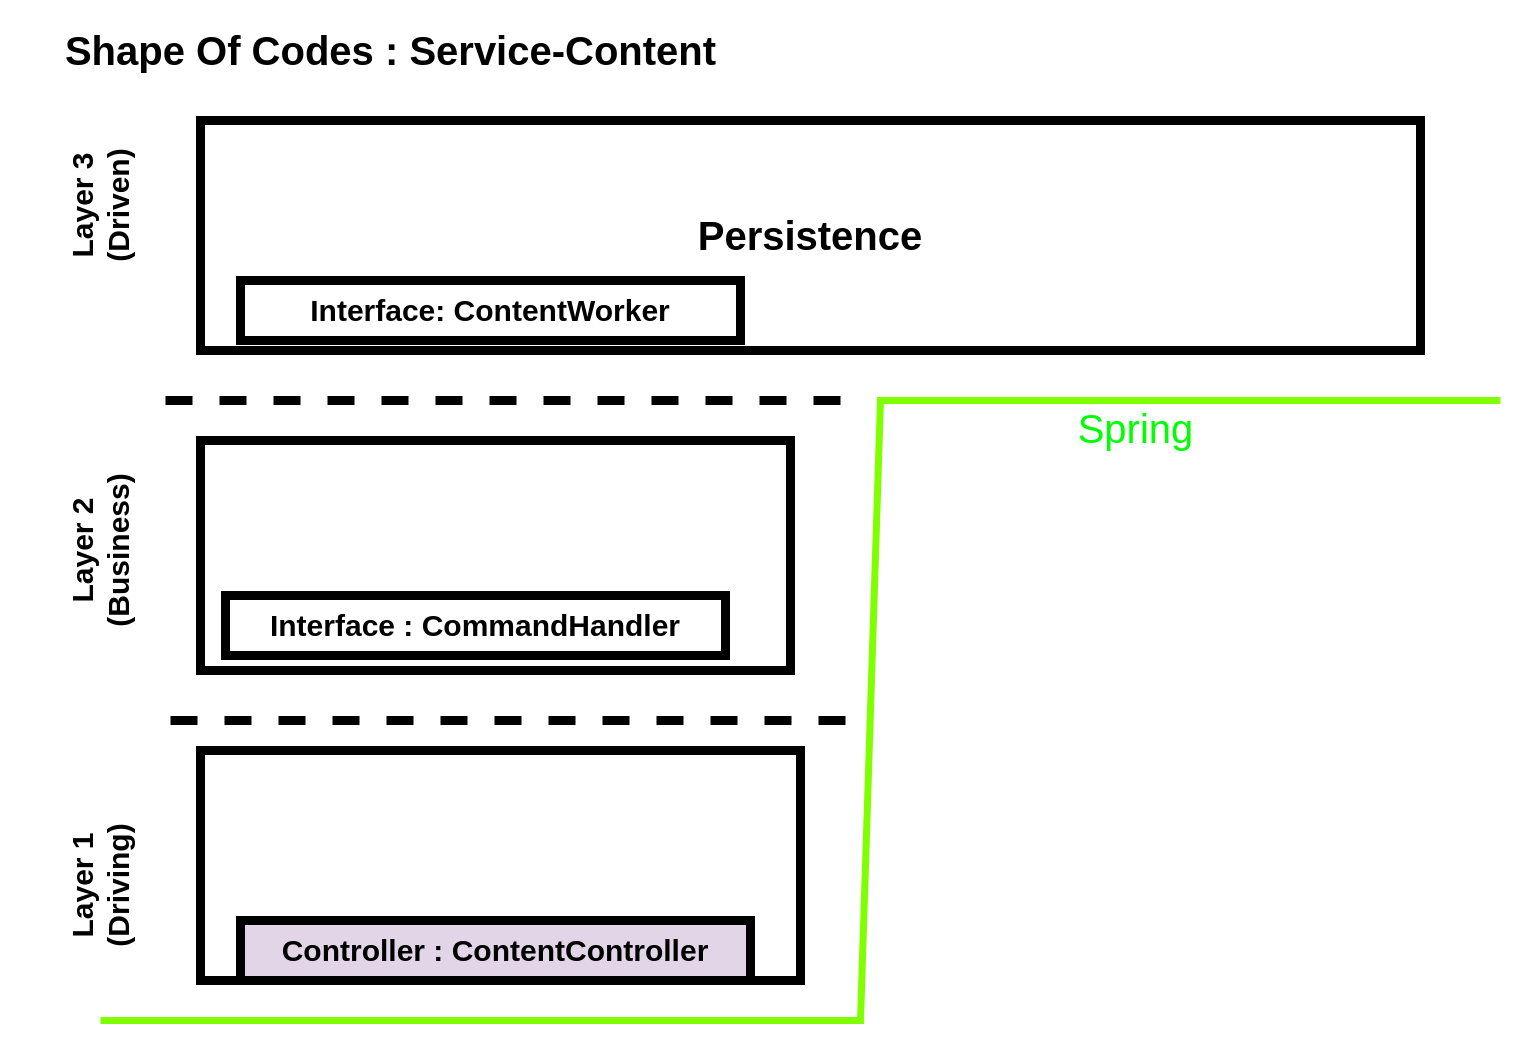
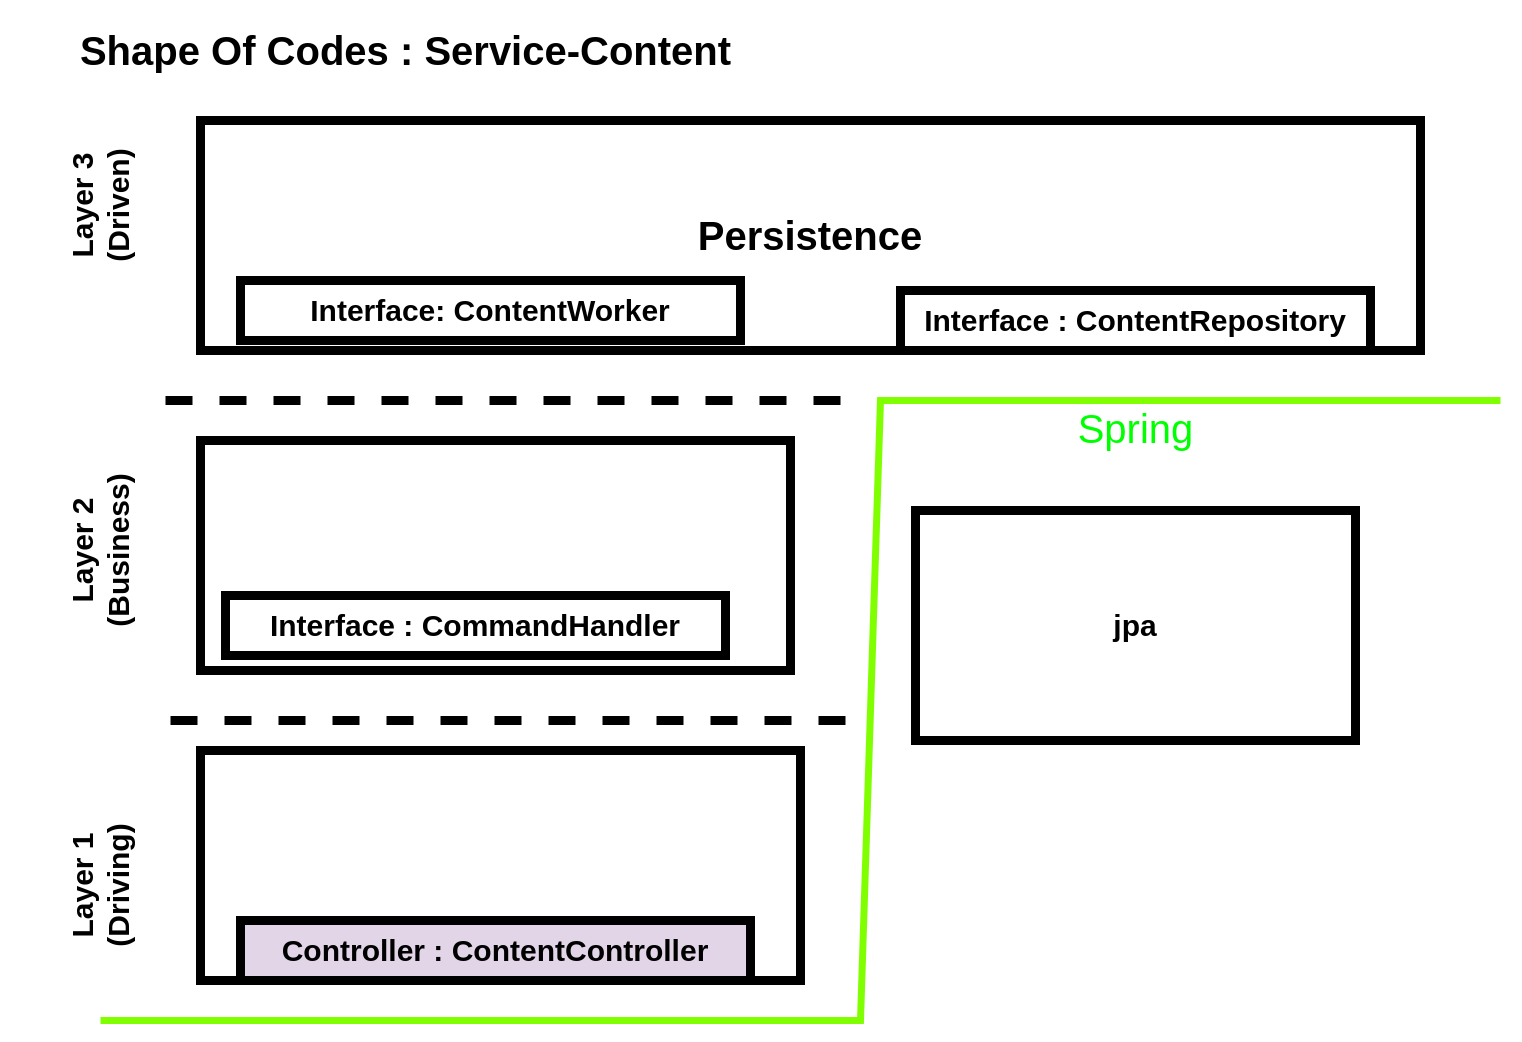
(391, 51) -> (406, 51)
none -> (1136, 321)
none -> (1136, 626)
